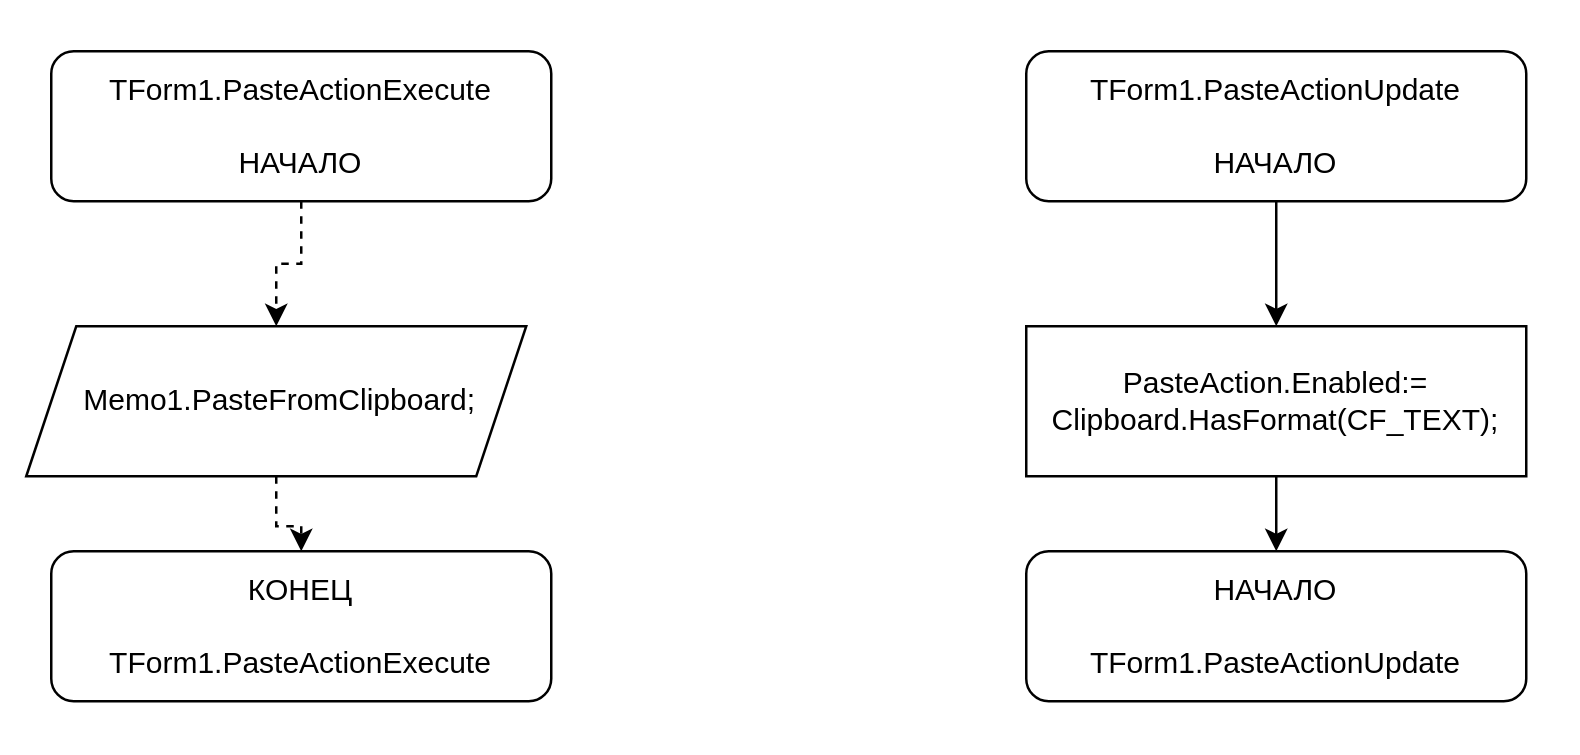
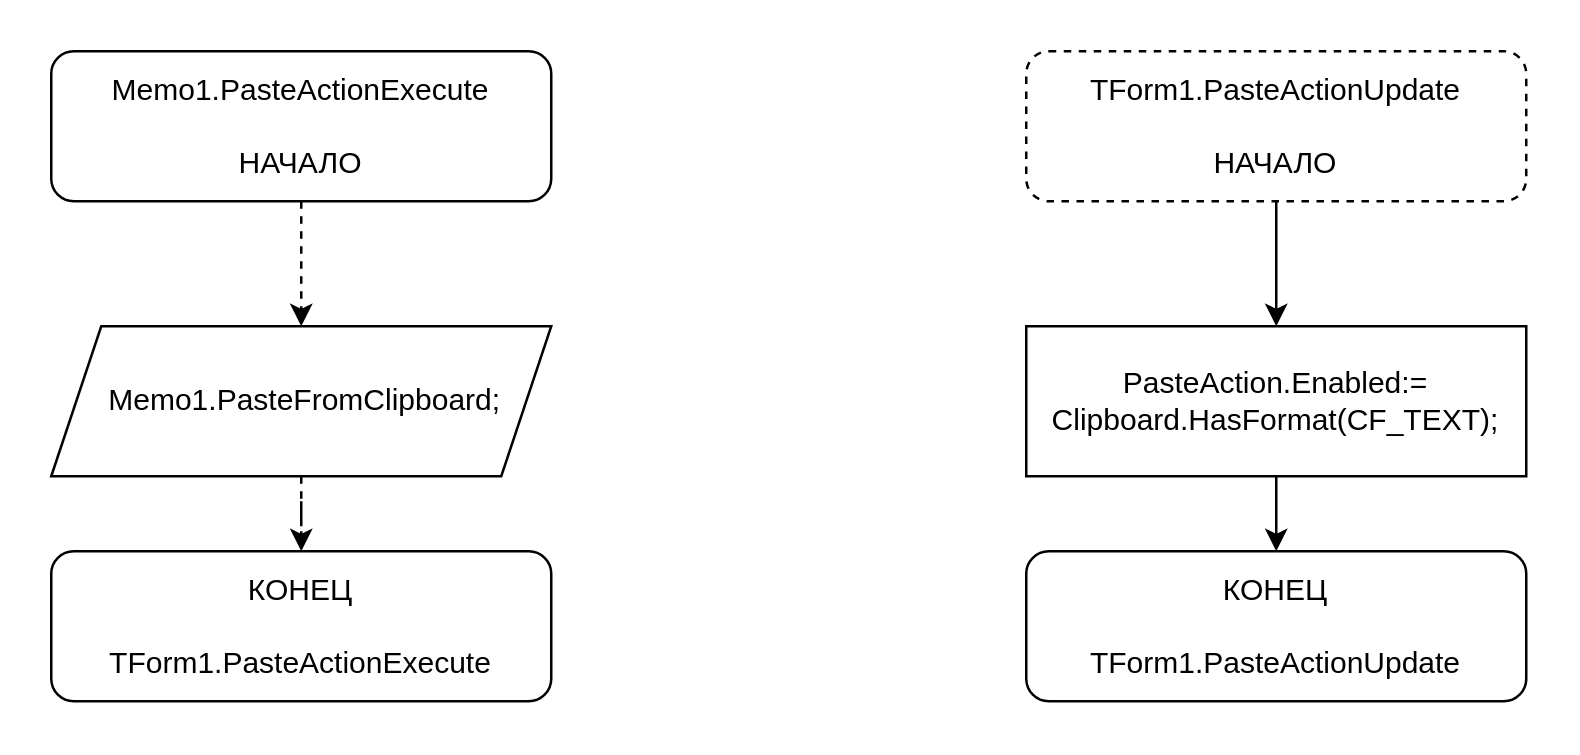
(301, 126) -> (301, 126)
(1276, 126) -> (1276, 126)
(276, 401) -> (301, 401)
(1276, 626) -> (1276, 626)
